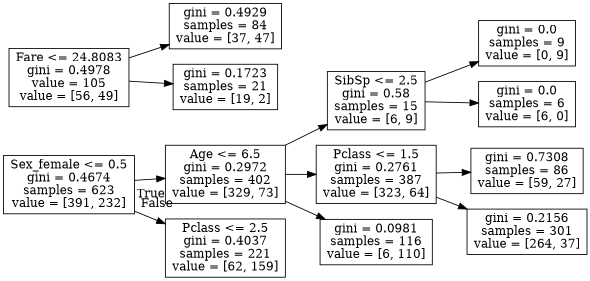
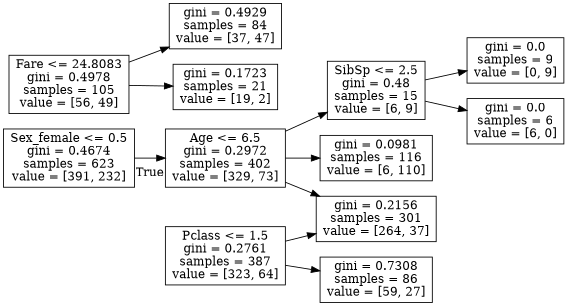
(69, 78) -> (69, 84)
(376, 101) -> (376, 90)
(296, 174) -> (299, 188)
(225, 248) -> none
